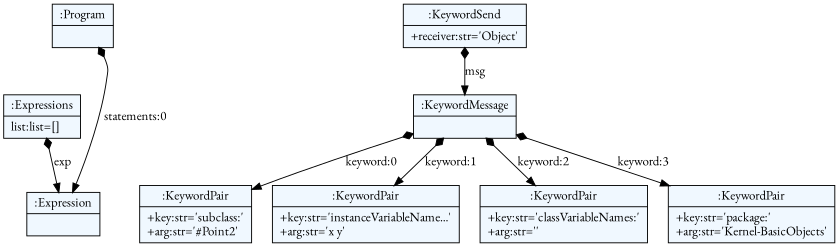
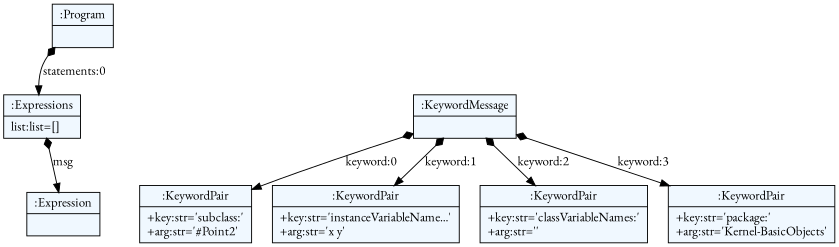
(465, 26) -> none
(98, 121) -> (41, 70)
(63, 162) -> (63, 162)
